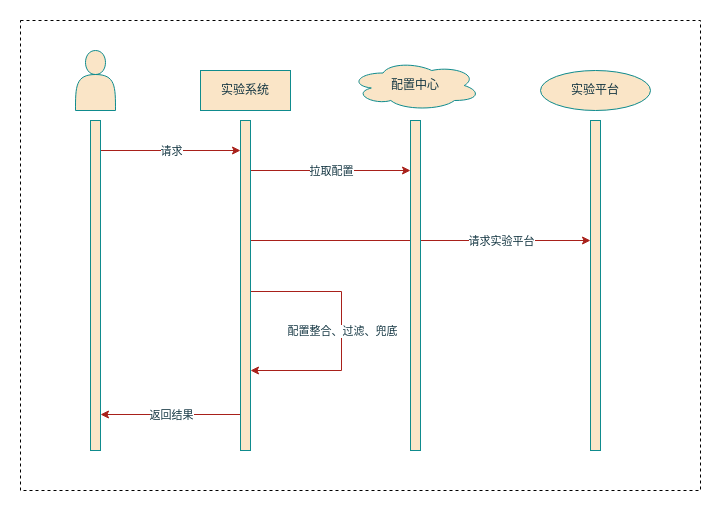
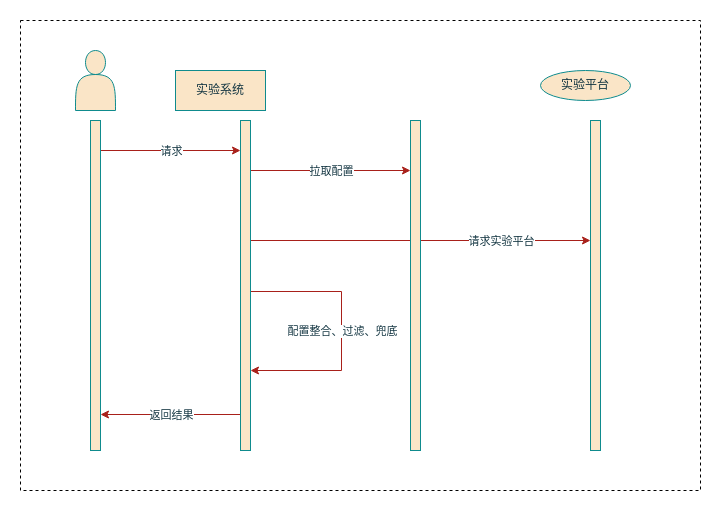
(416, 86) -> none
(246, 91) -> (221, 91)
(596, 91) -> (586, 86)
